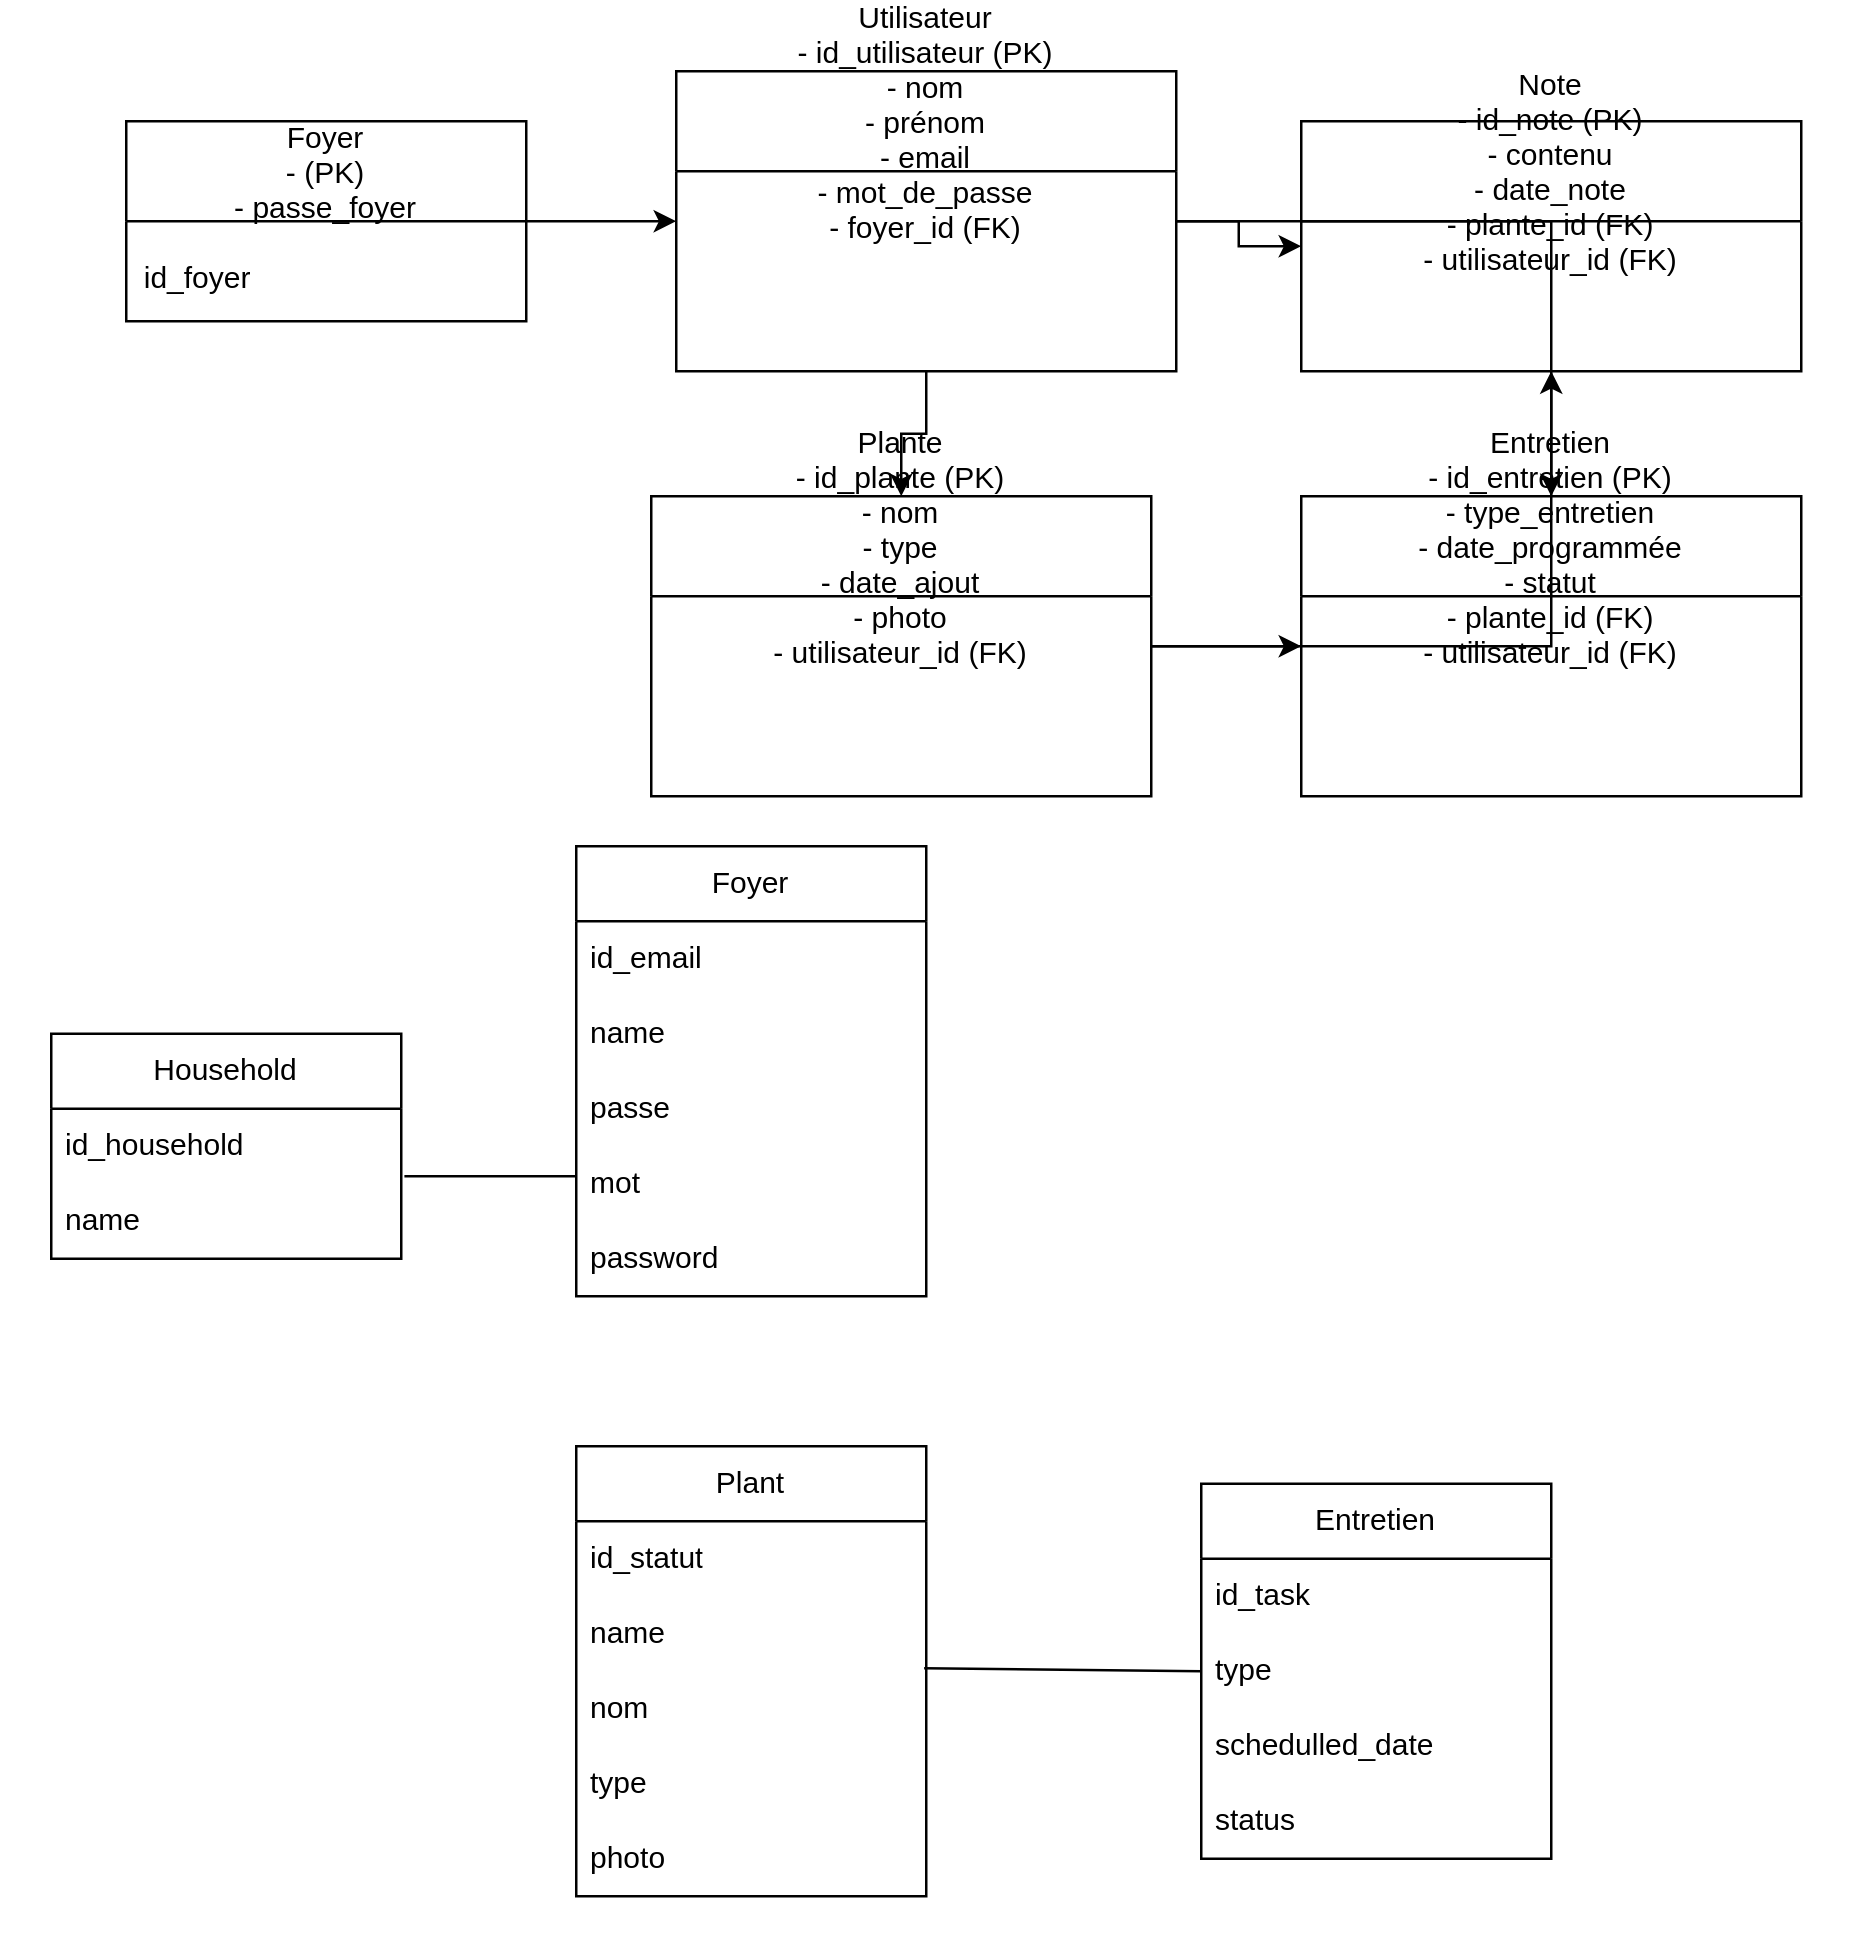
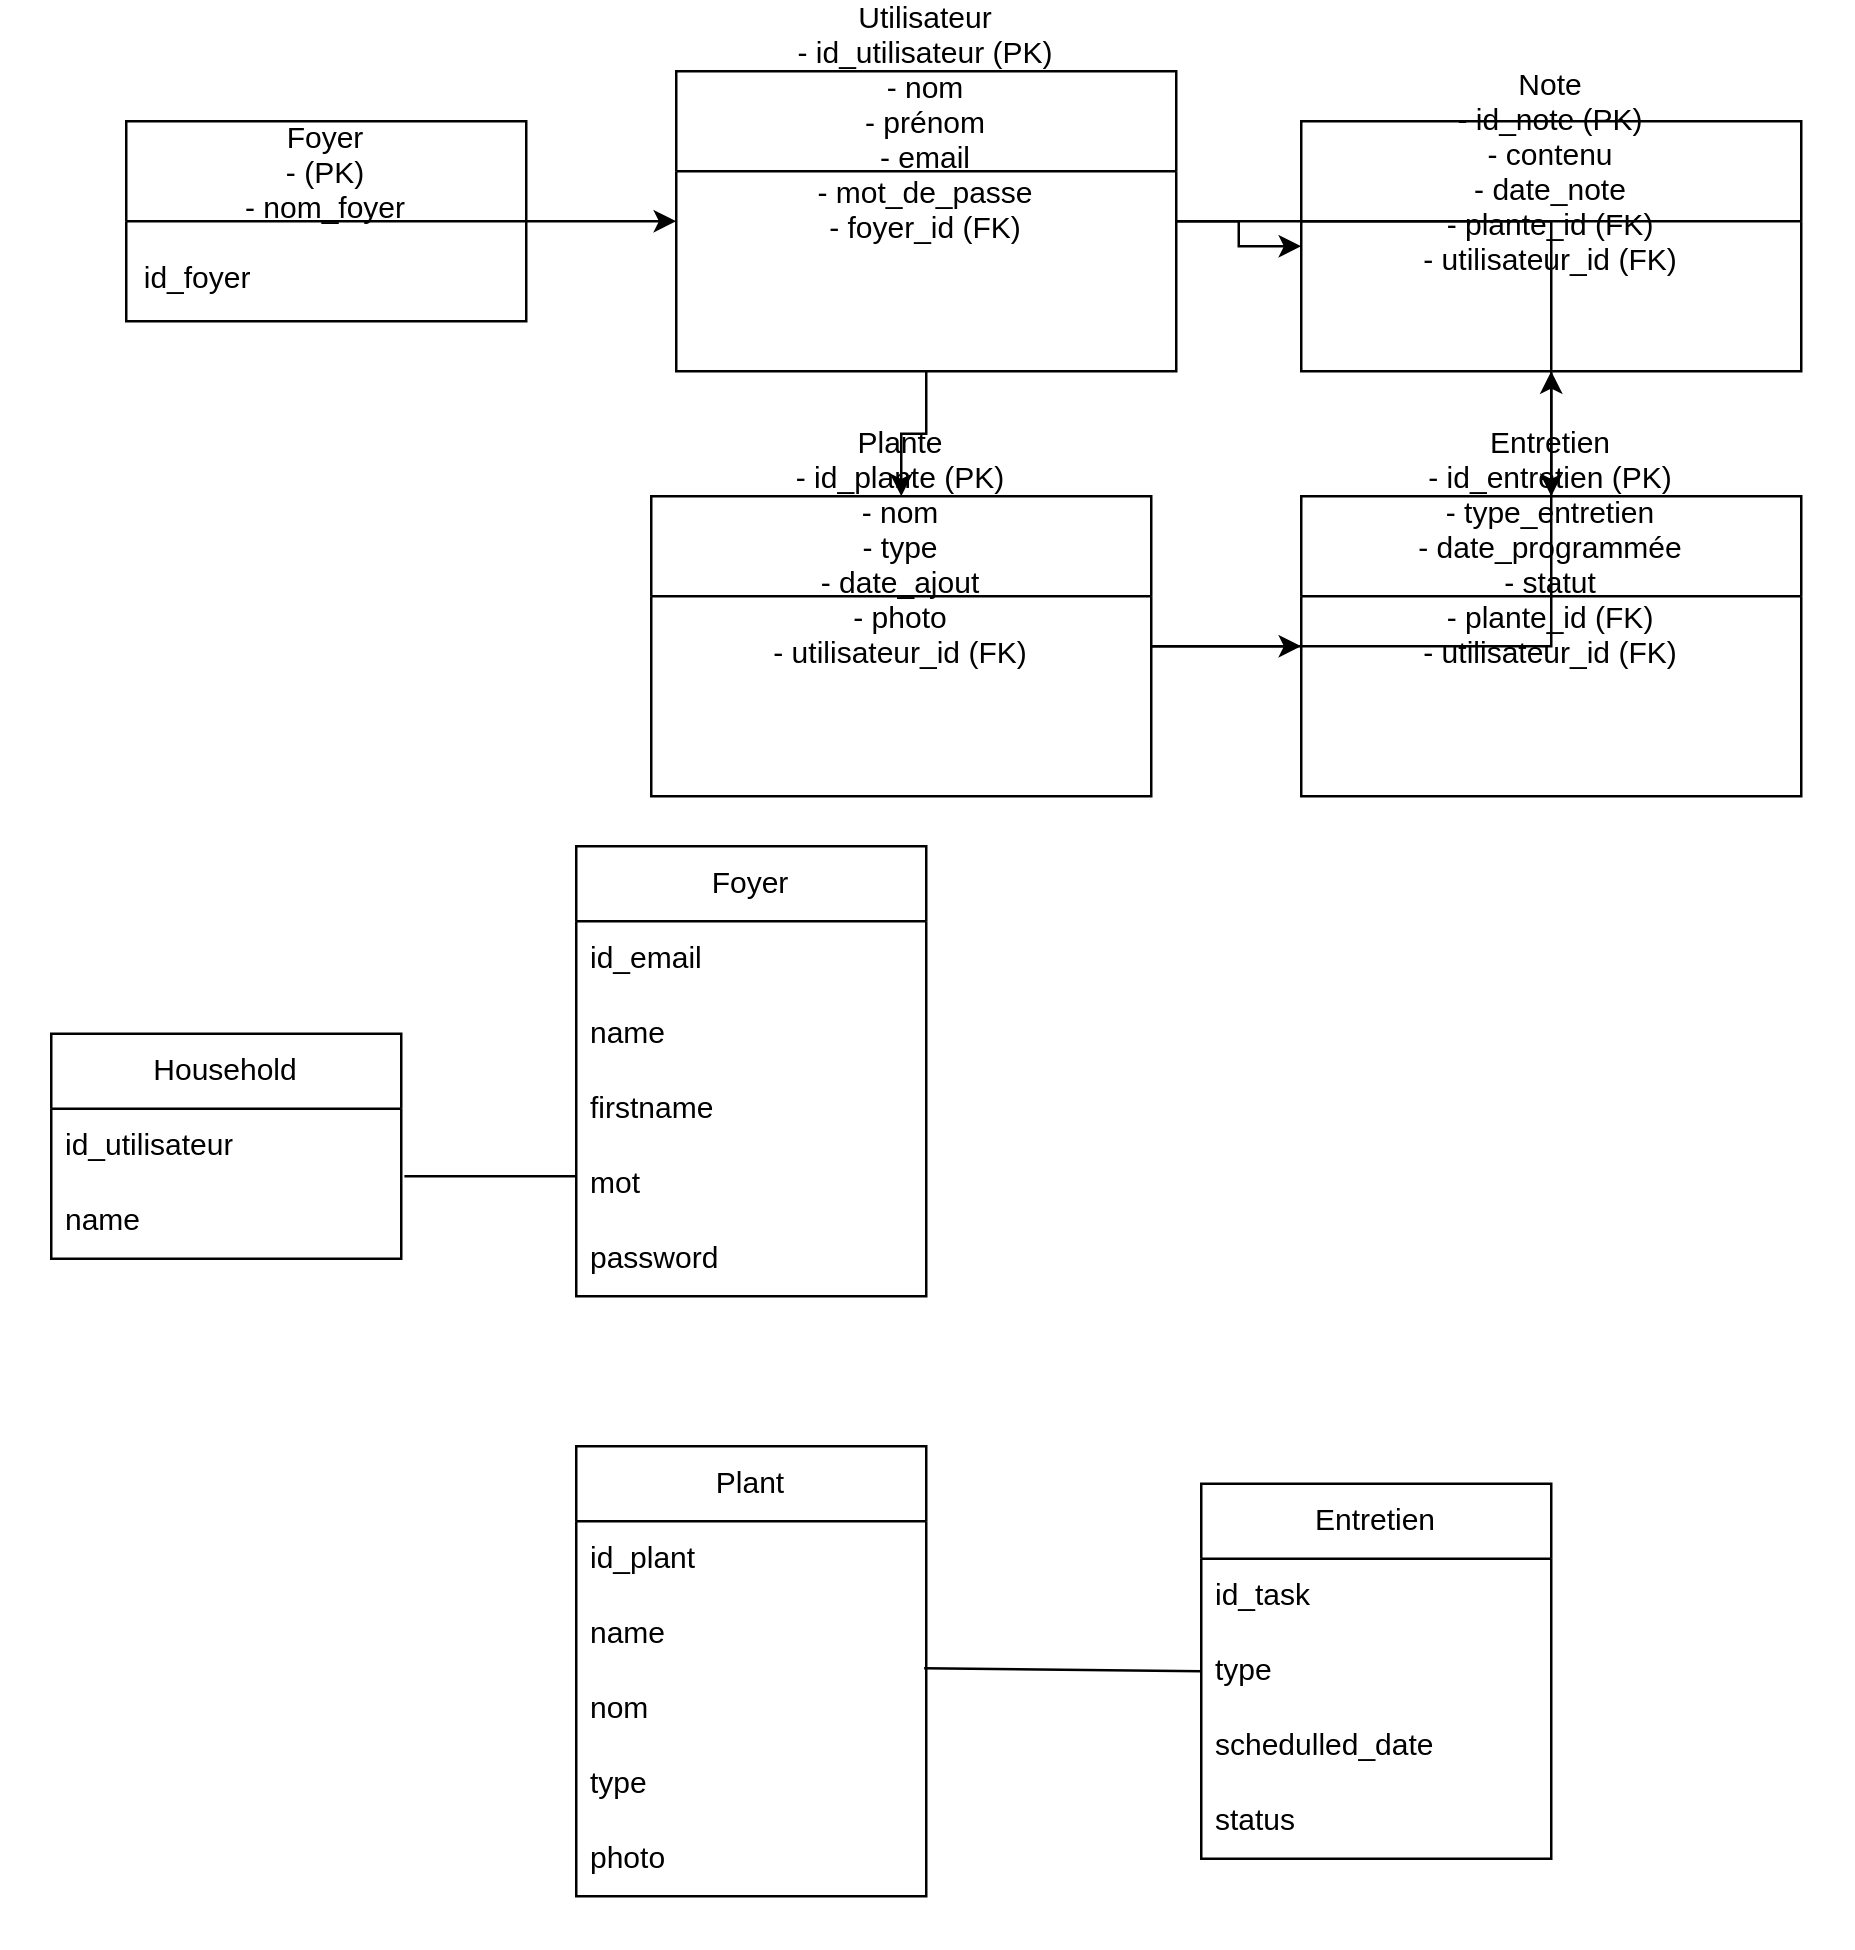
(325, 138) -> (325, 138)
(633, 1109) -> (663, 1109)
(159, 1146) -> (168, 1146)
(663, 1559) -> (651, 1559)
